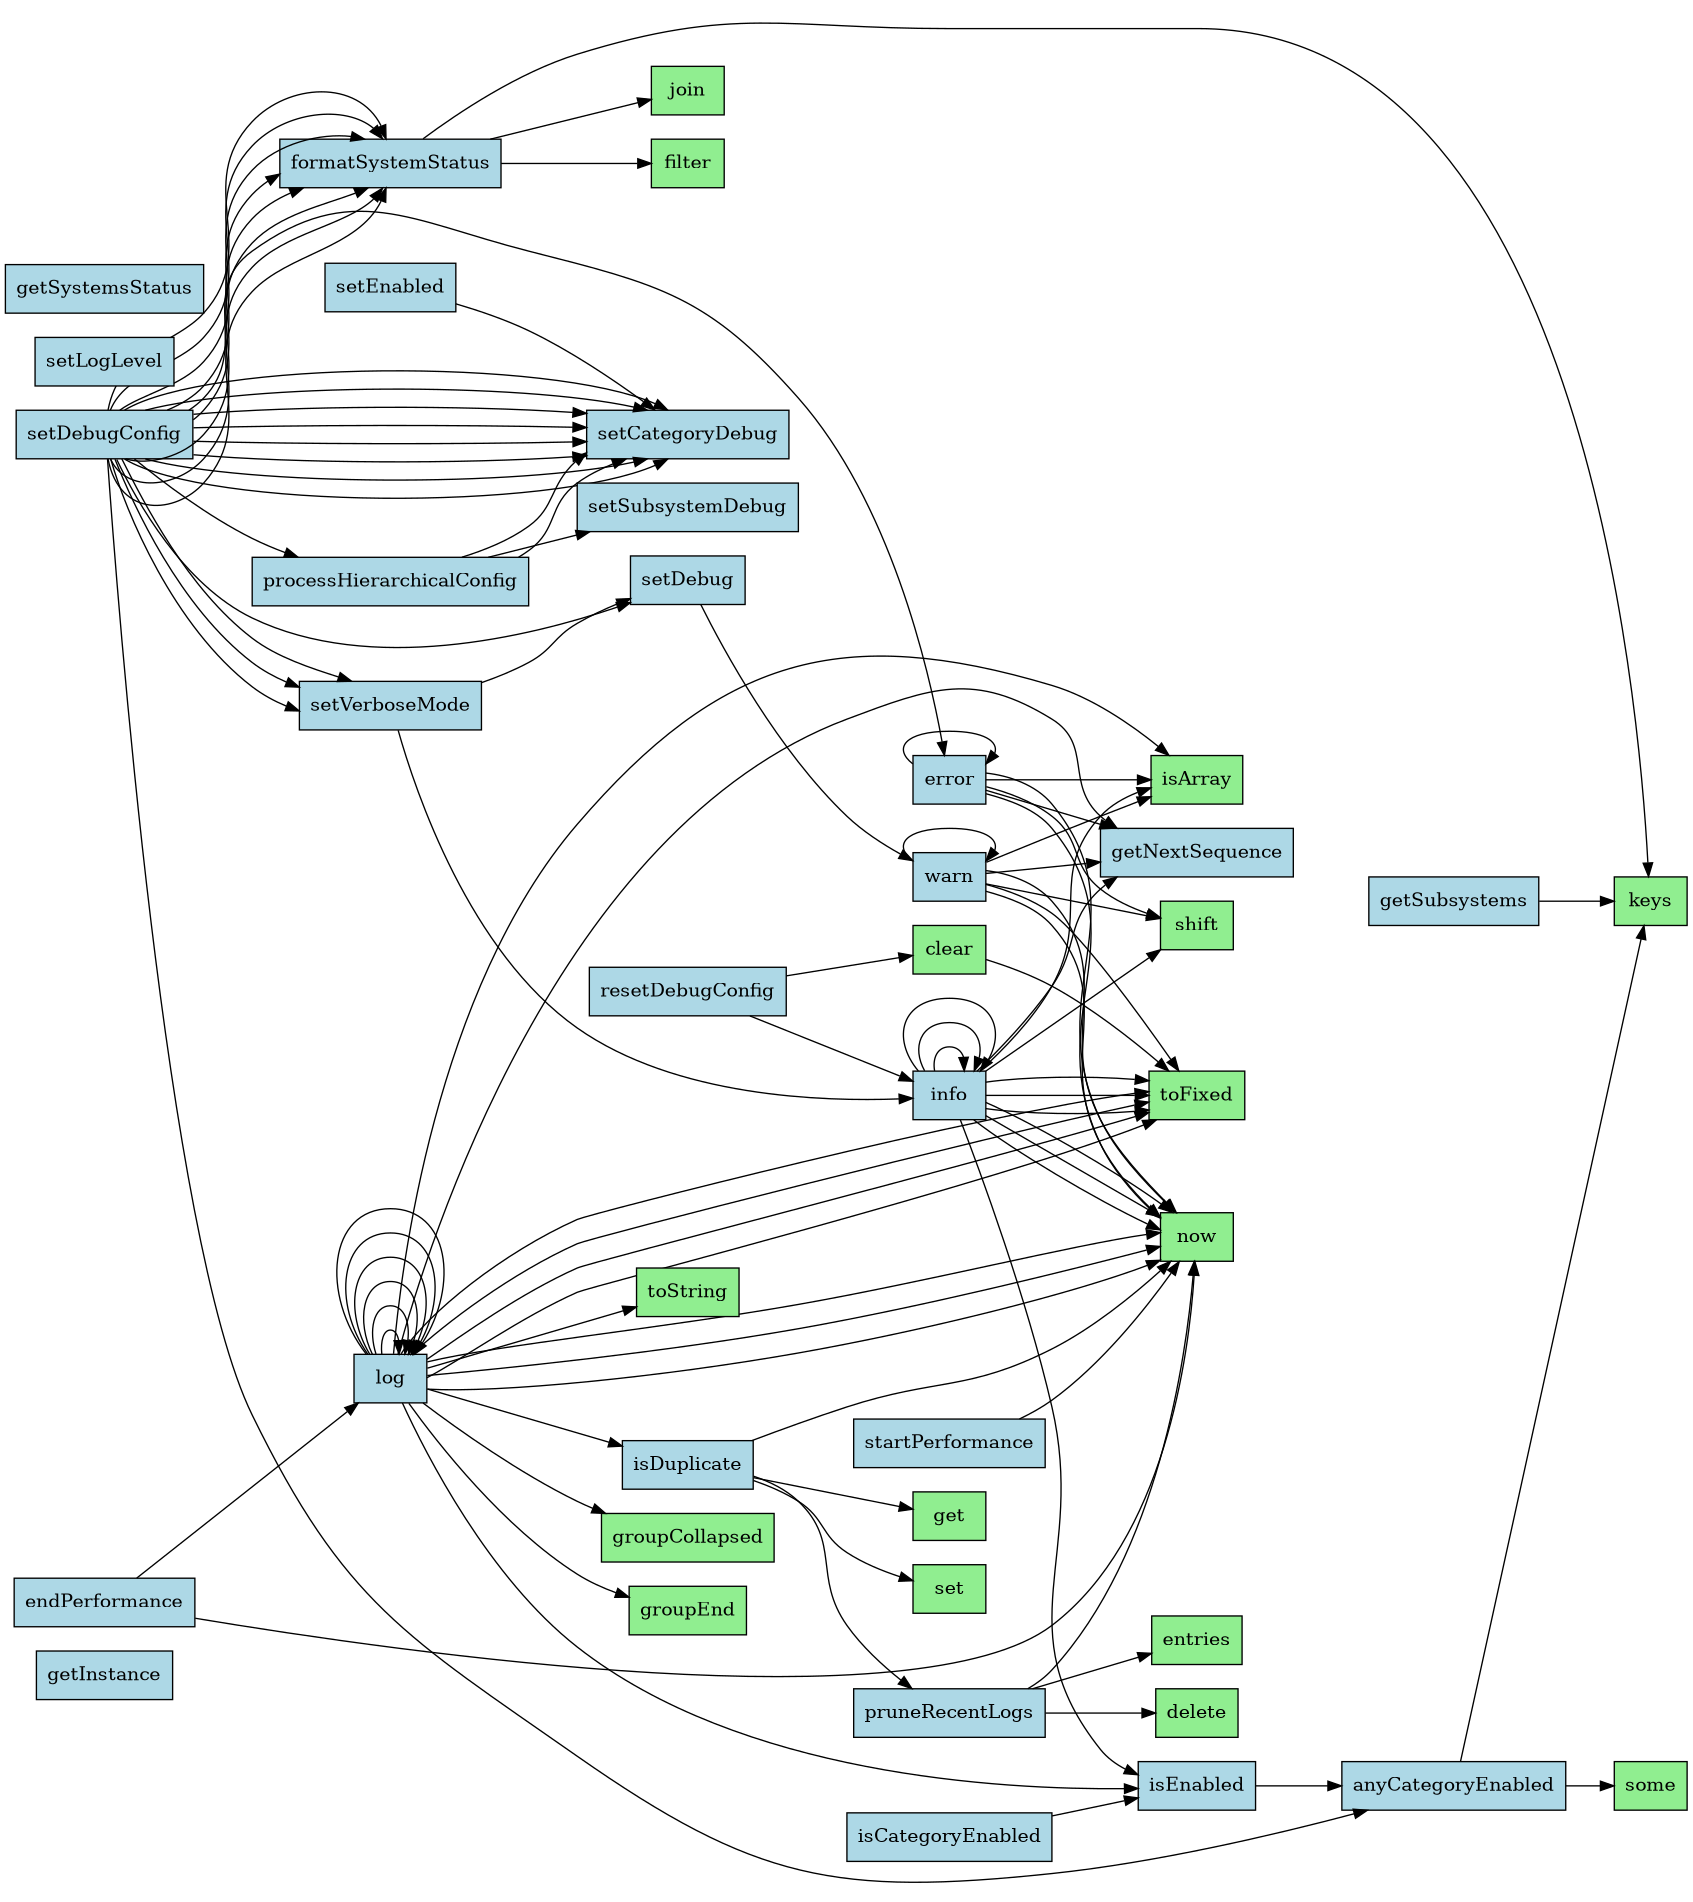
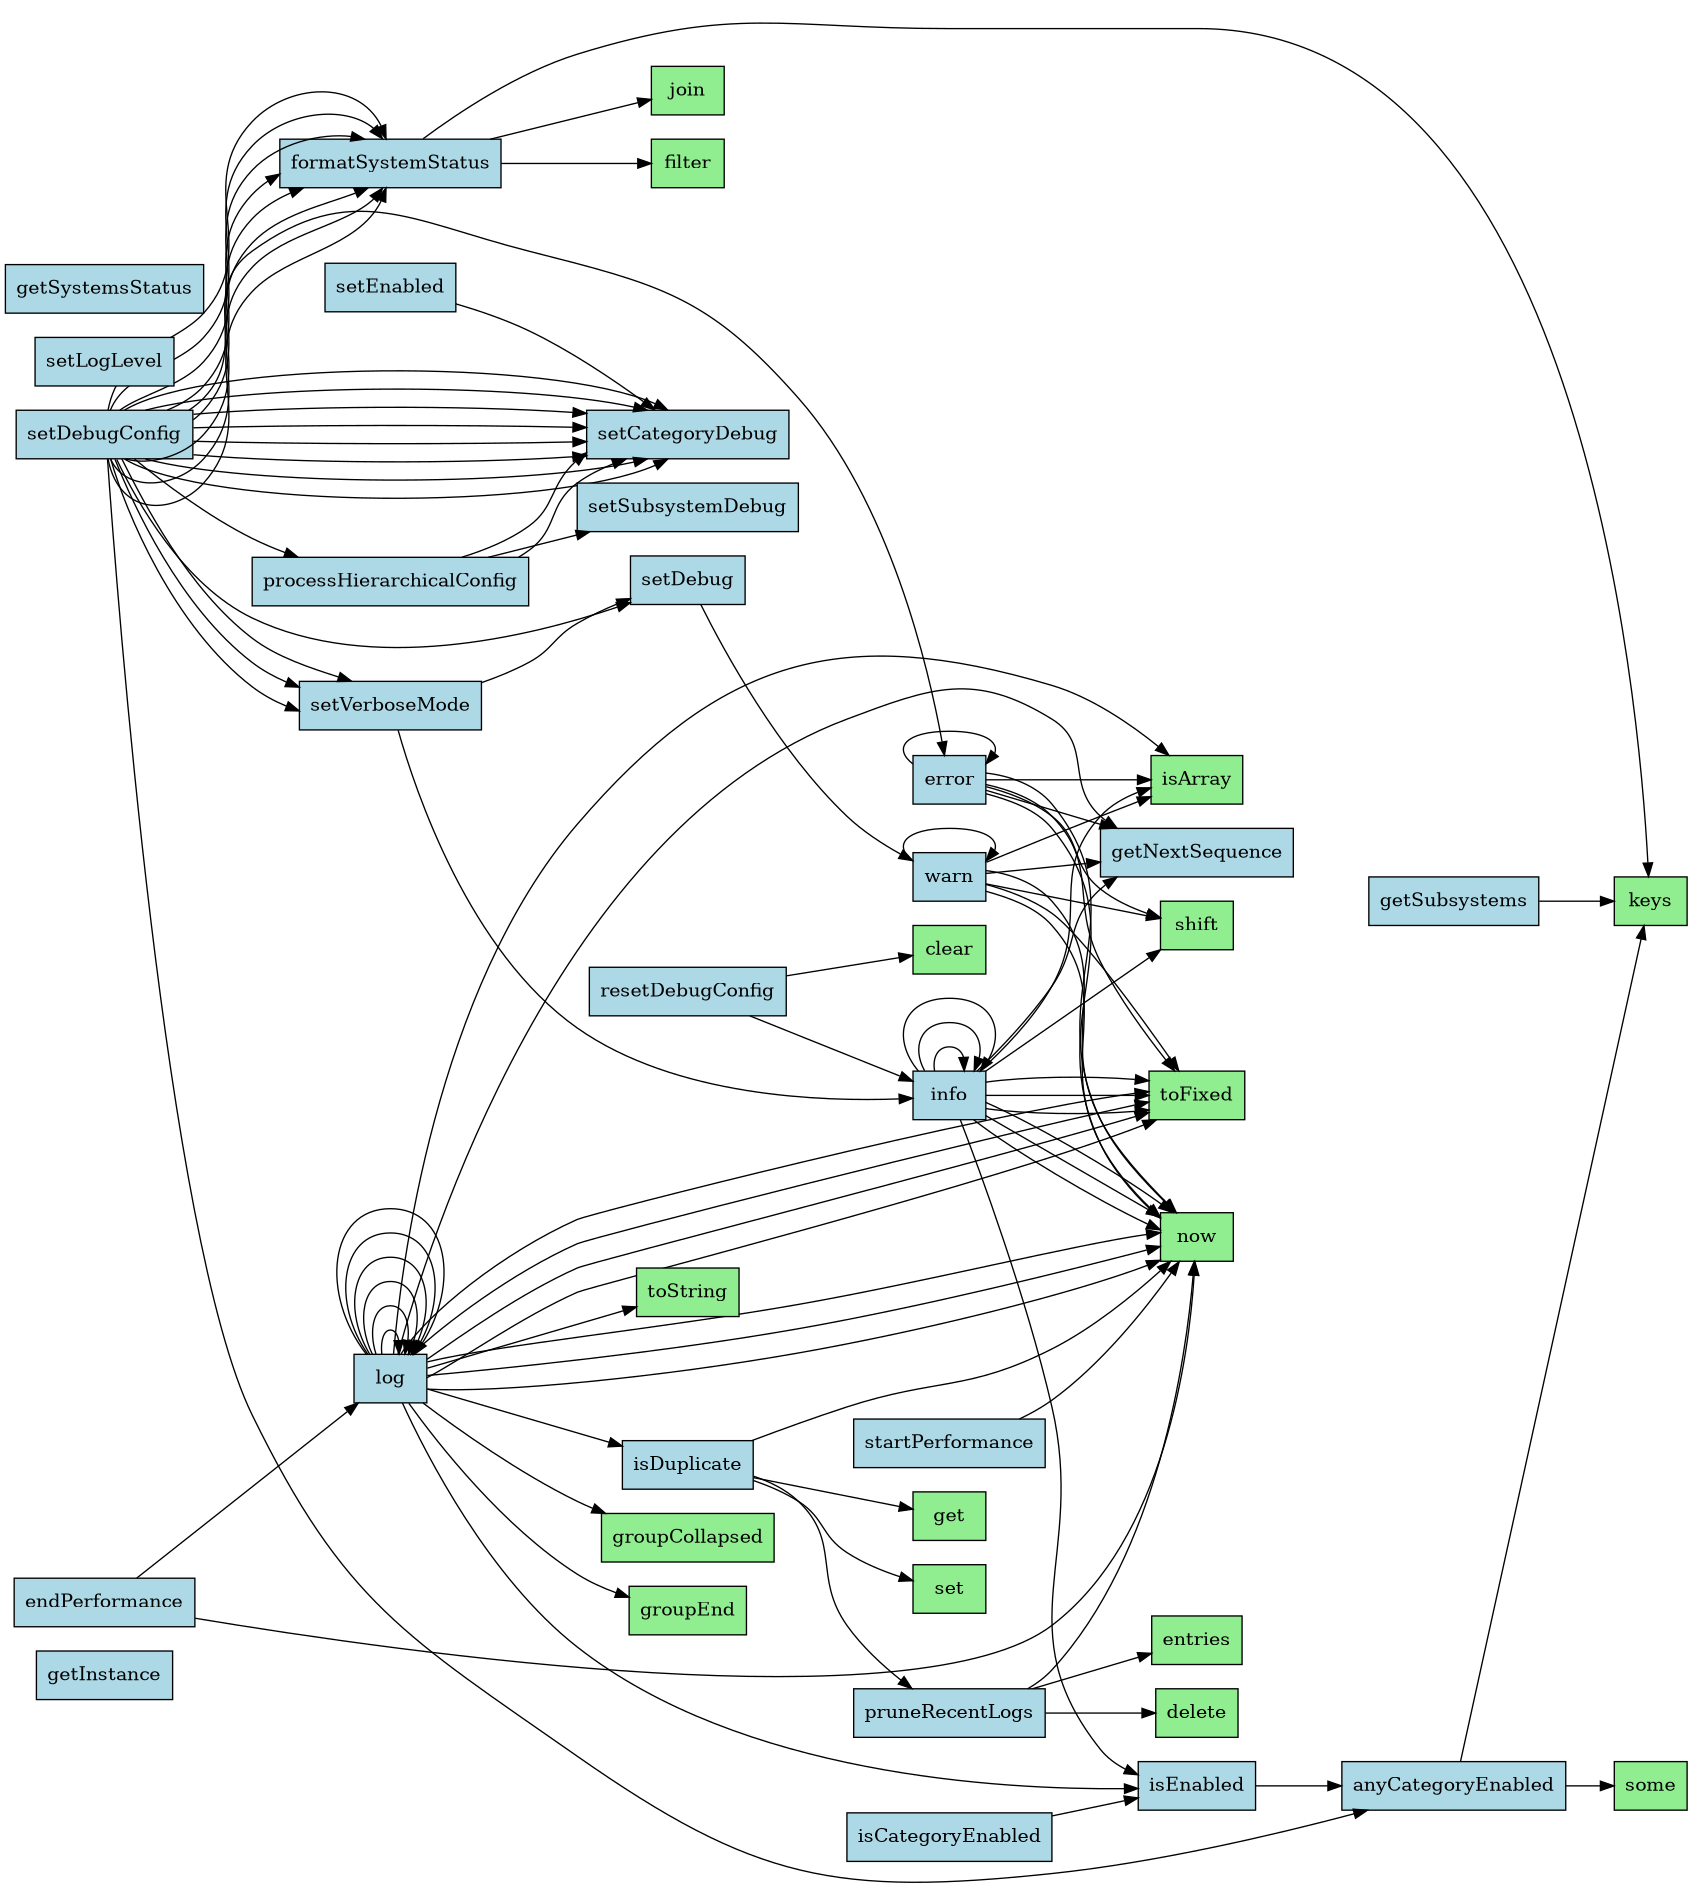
(1073, 999) -> (1085, 908)
